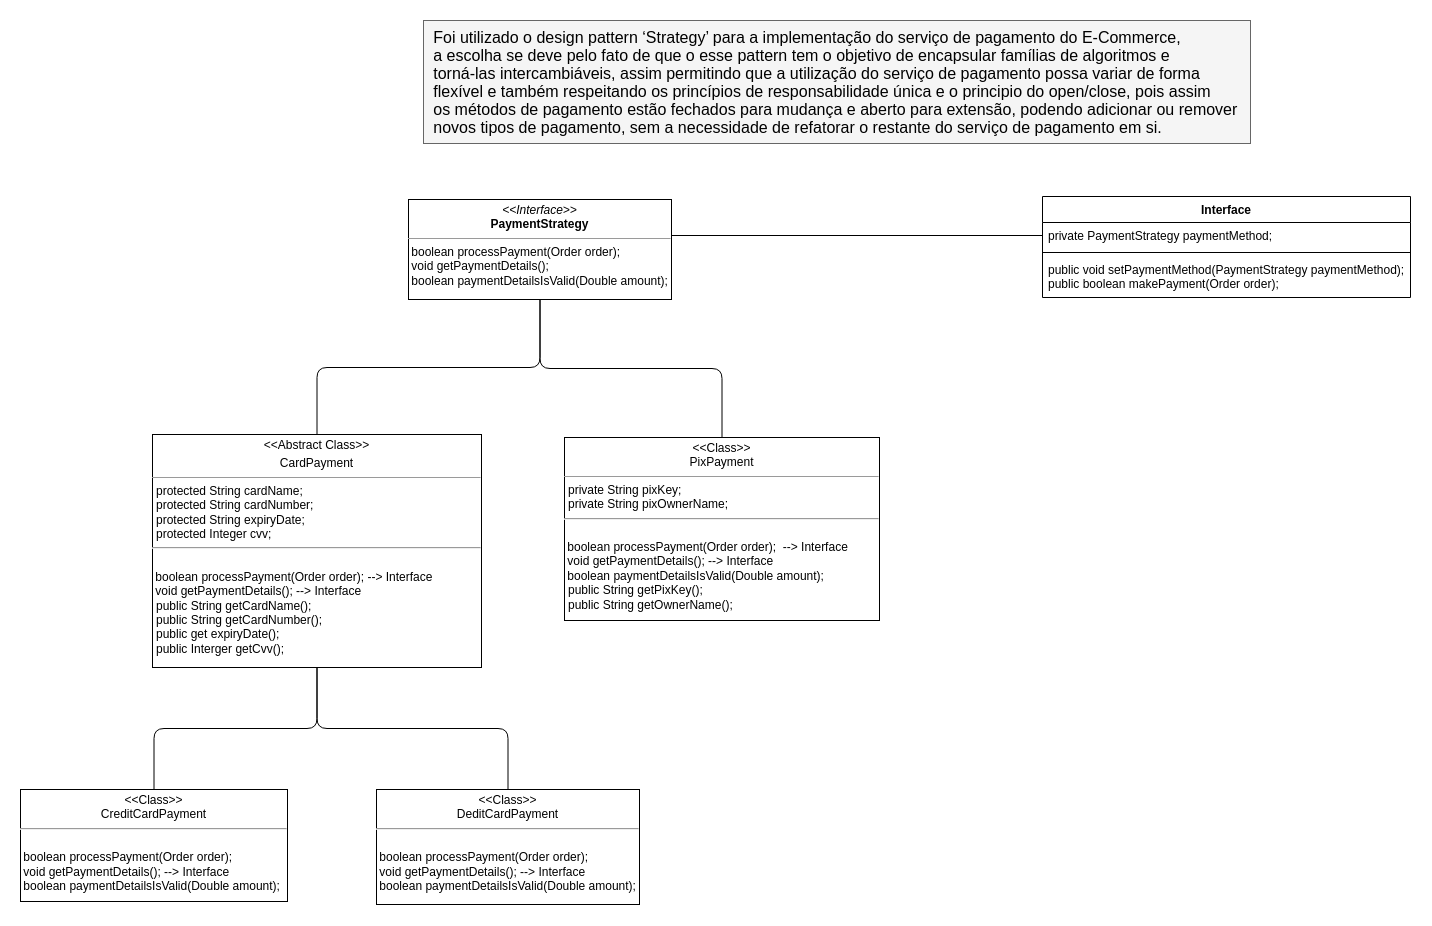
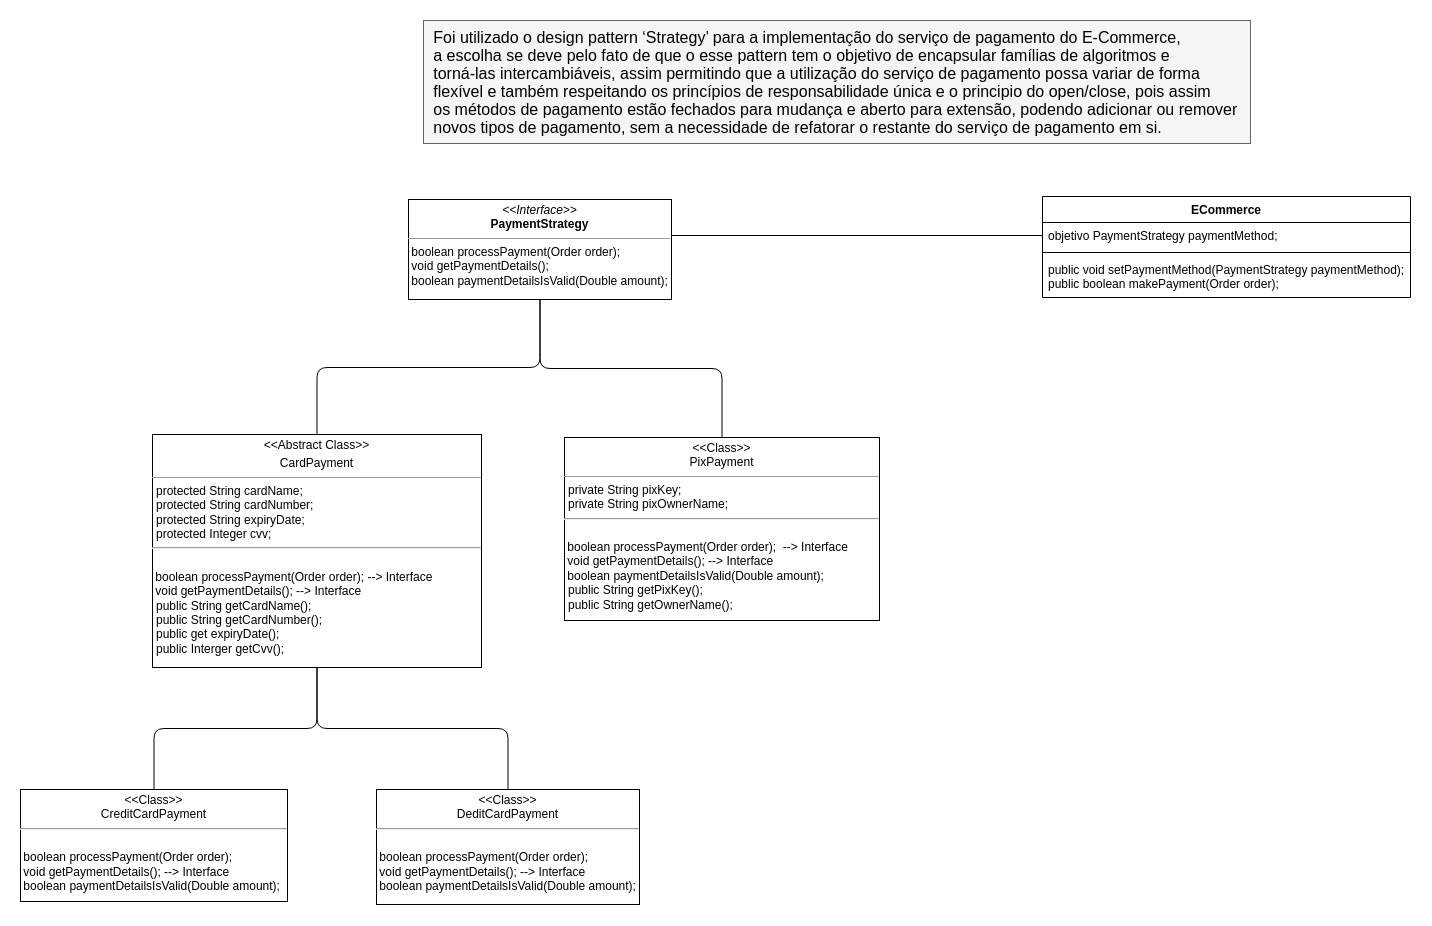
(1226, 210) -> (1226, 210)
(1169, 236) -> (1173, 236)
